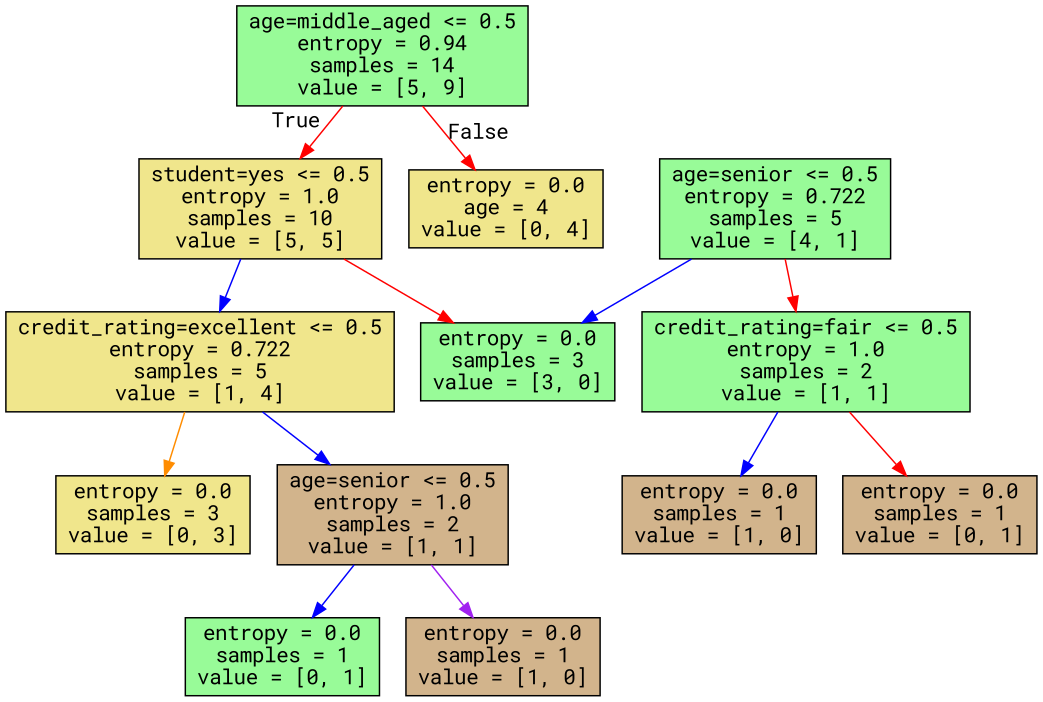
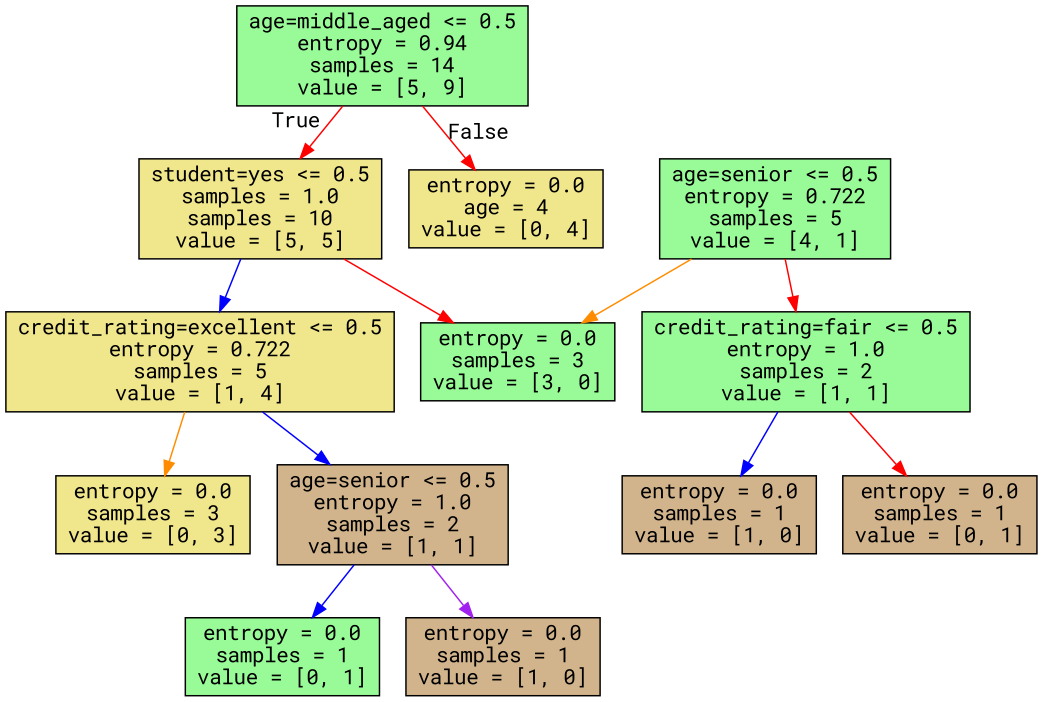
(260, 209) -> (260, 209)
(643, 287) -> (643, 287)
